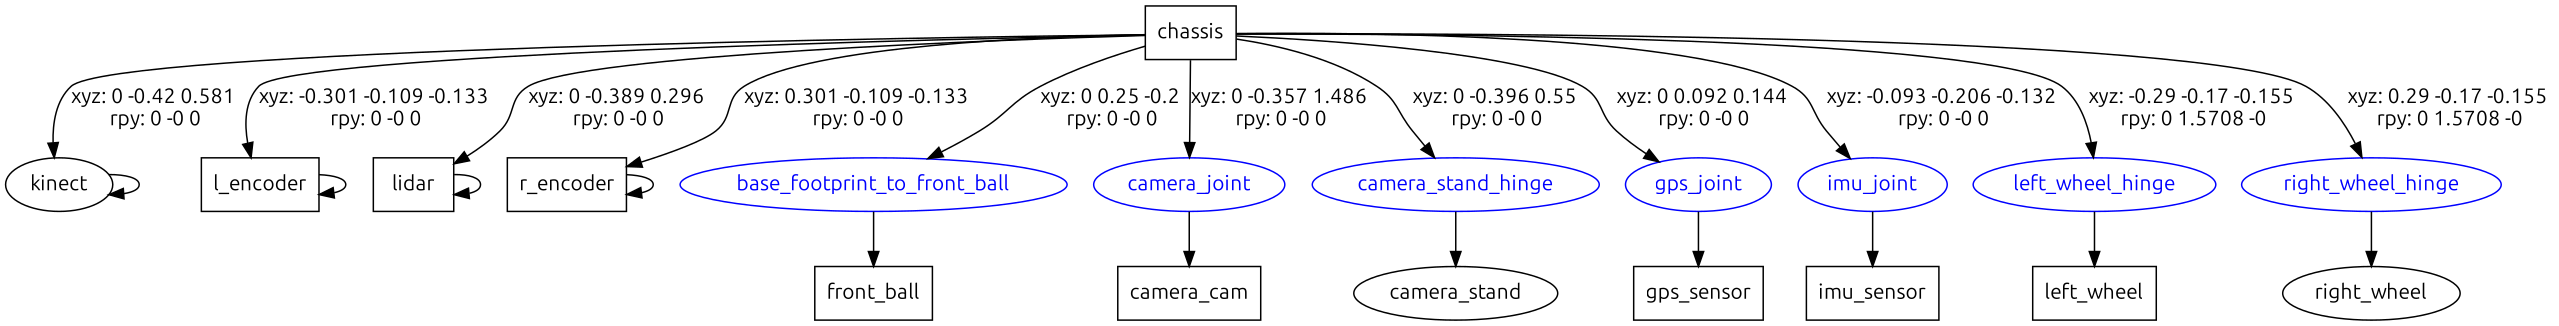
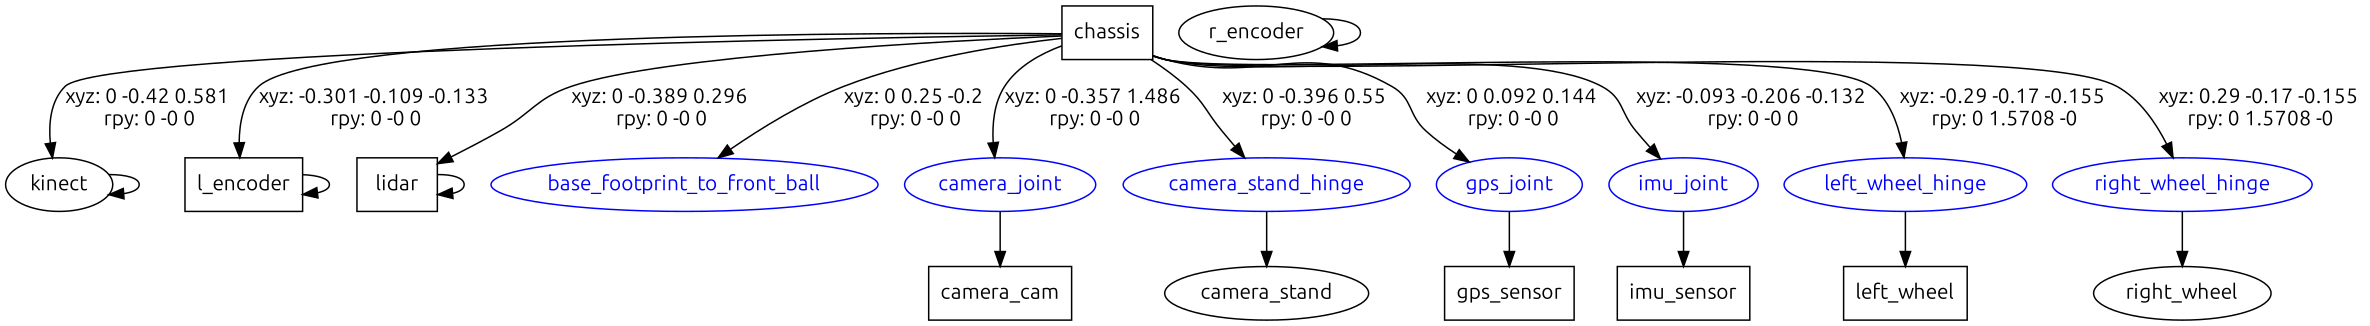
(835, 59) -> none
(567, 185) -> (1256, 33)
(874, 293) -> none
